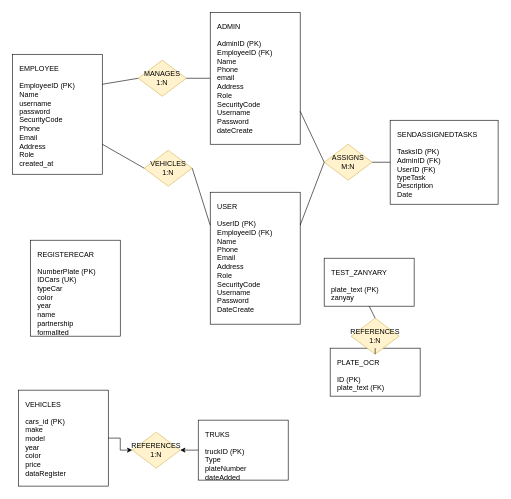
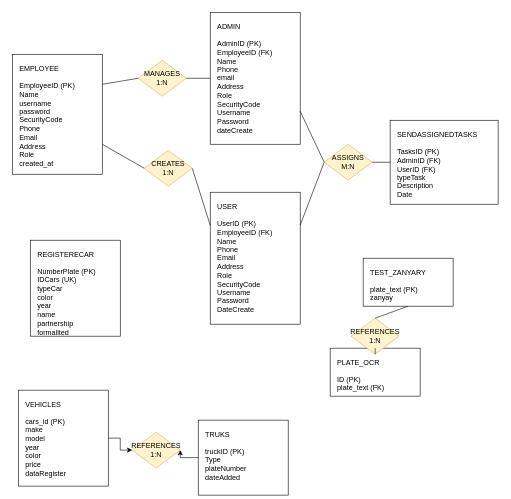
(168, 168) -> (168, 168)
(369, 282) -> (408, 282)
(243, 450) -> (243, 458)
